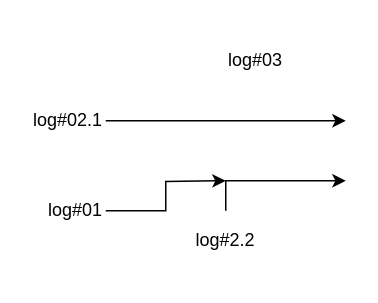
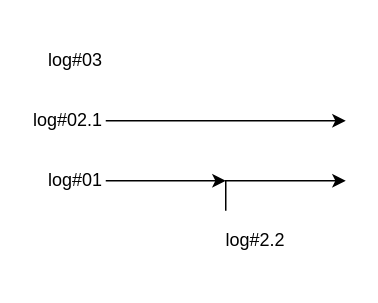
(256, 61) -> (76, 61)
(76, 211) -> (76, 181)
(226, 241) -> (256, 241)
